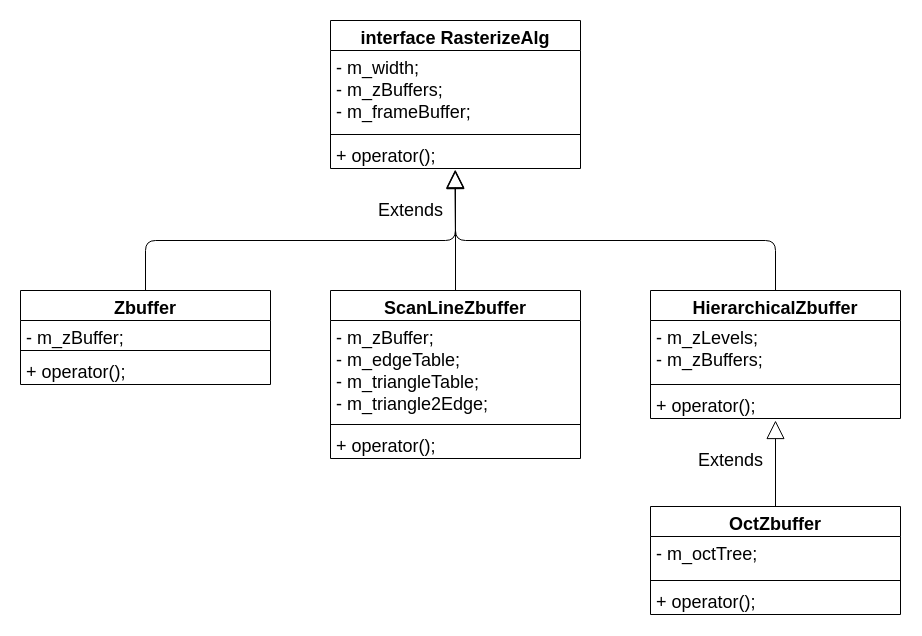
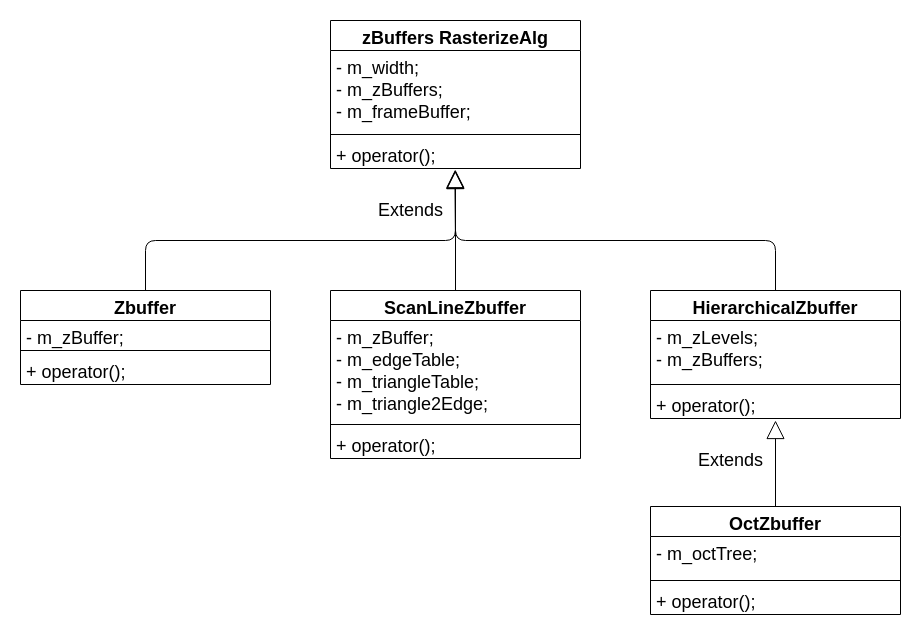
(455, 38) -> (455, 38)
